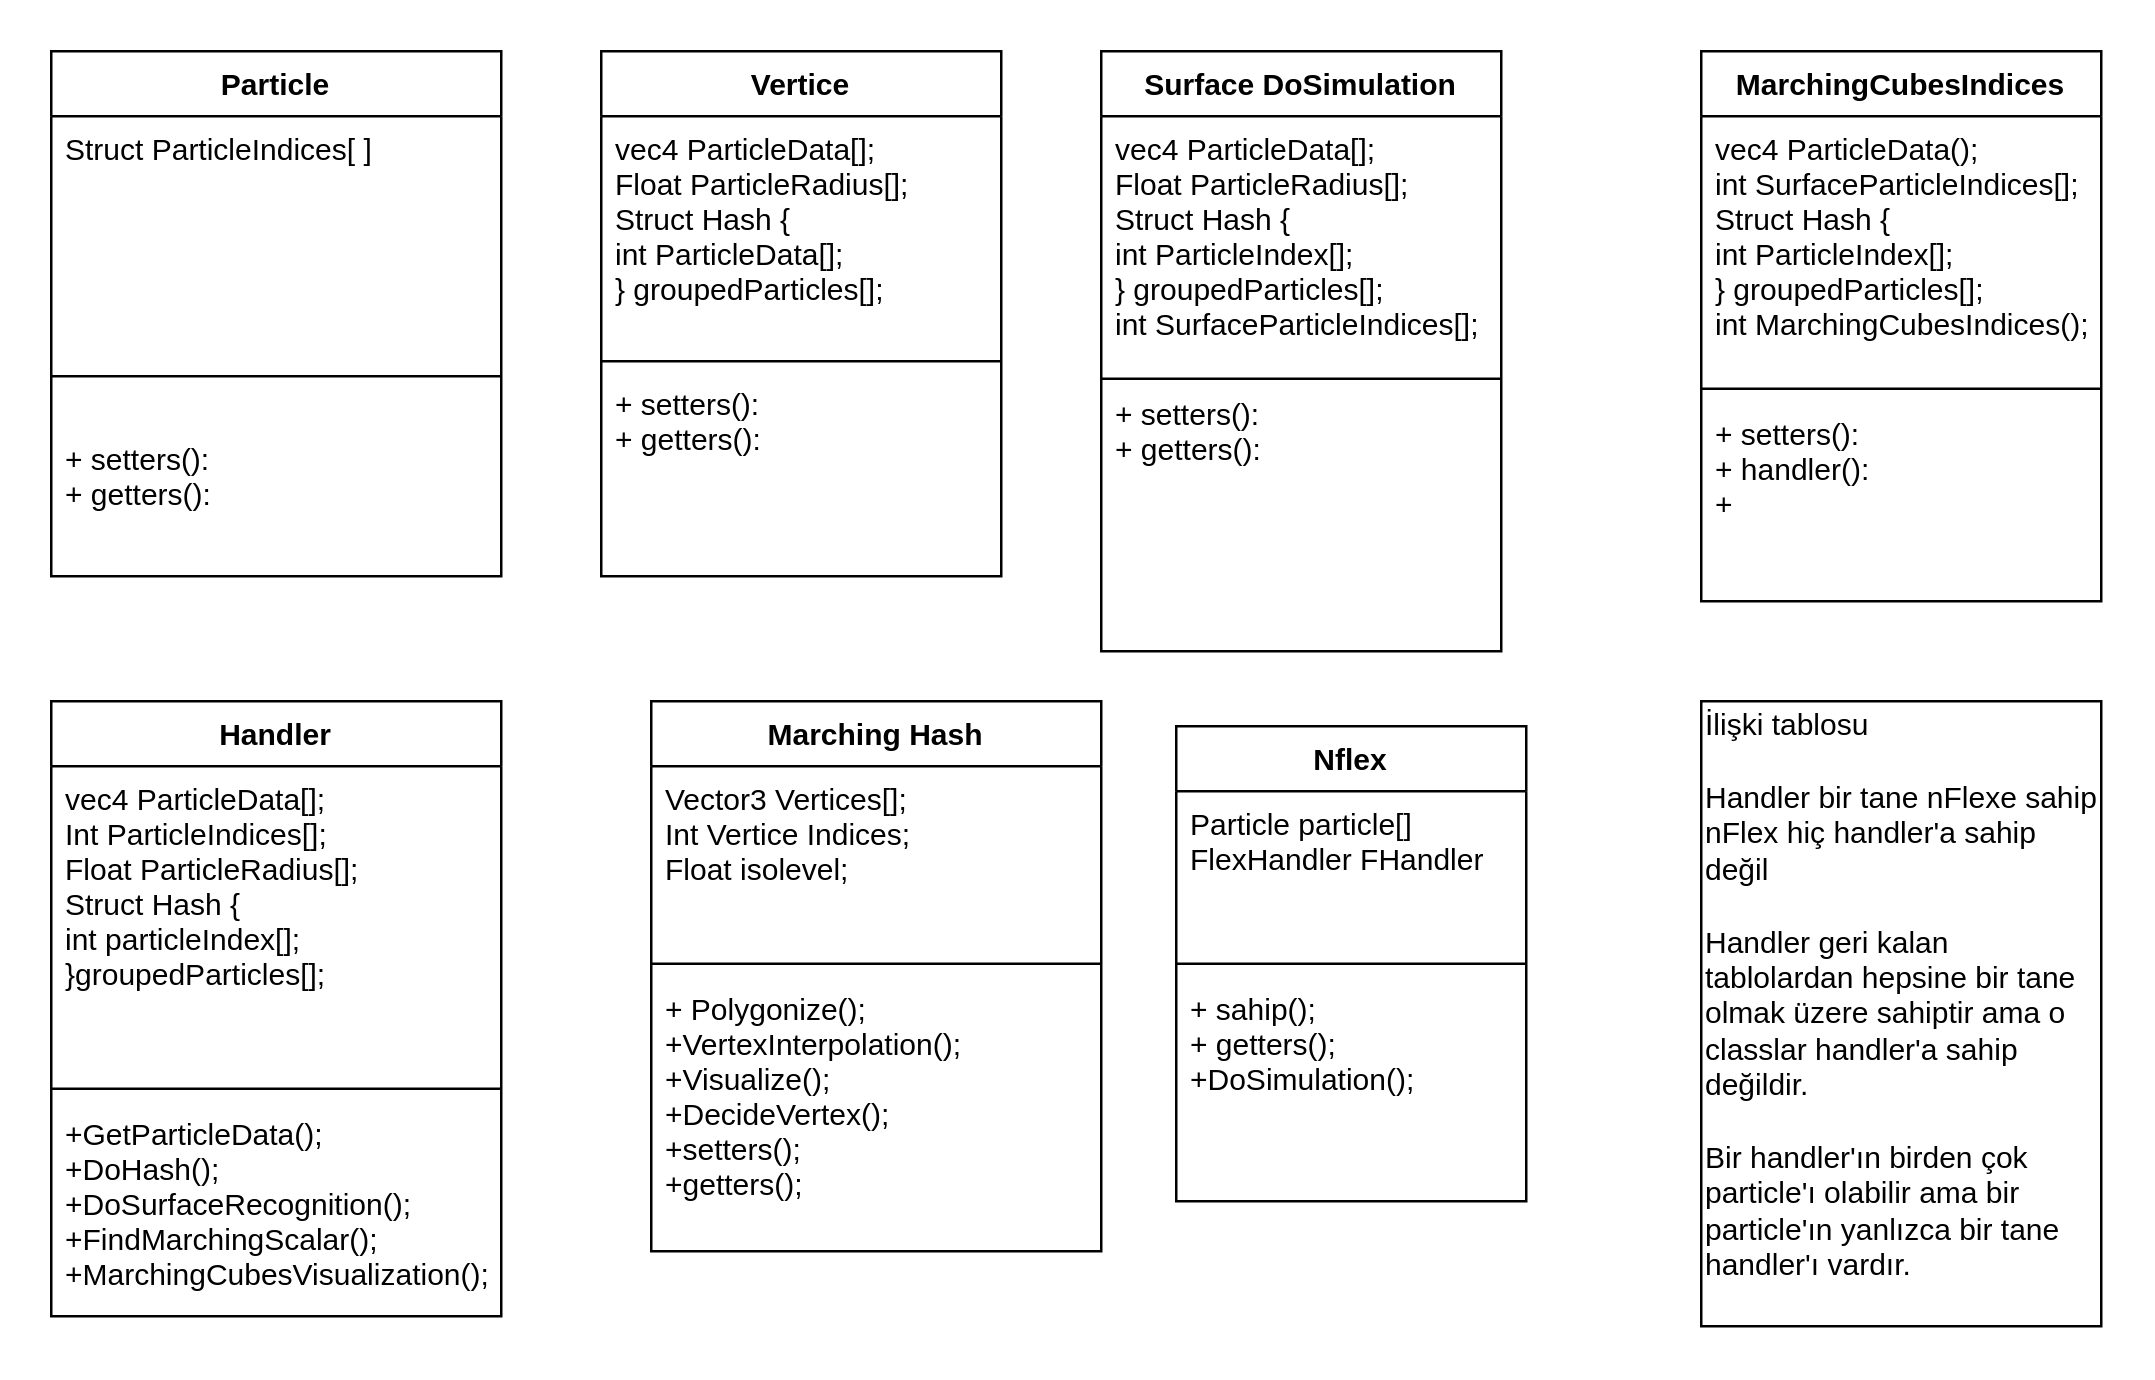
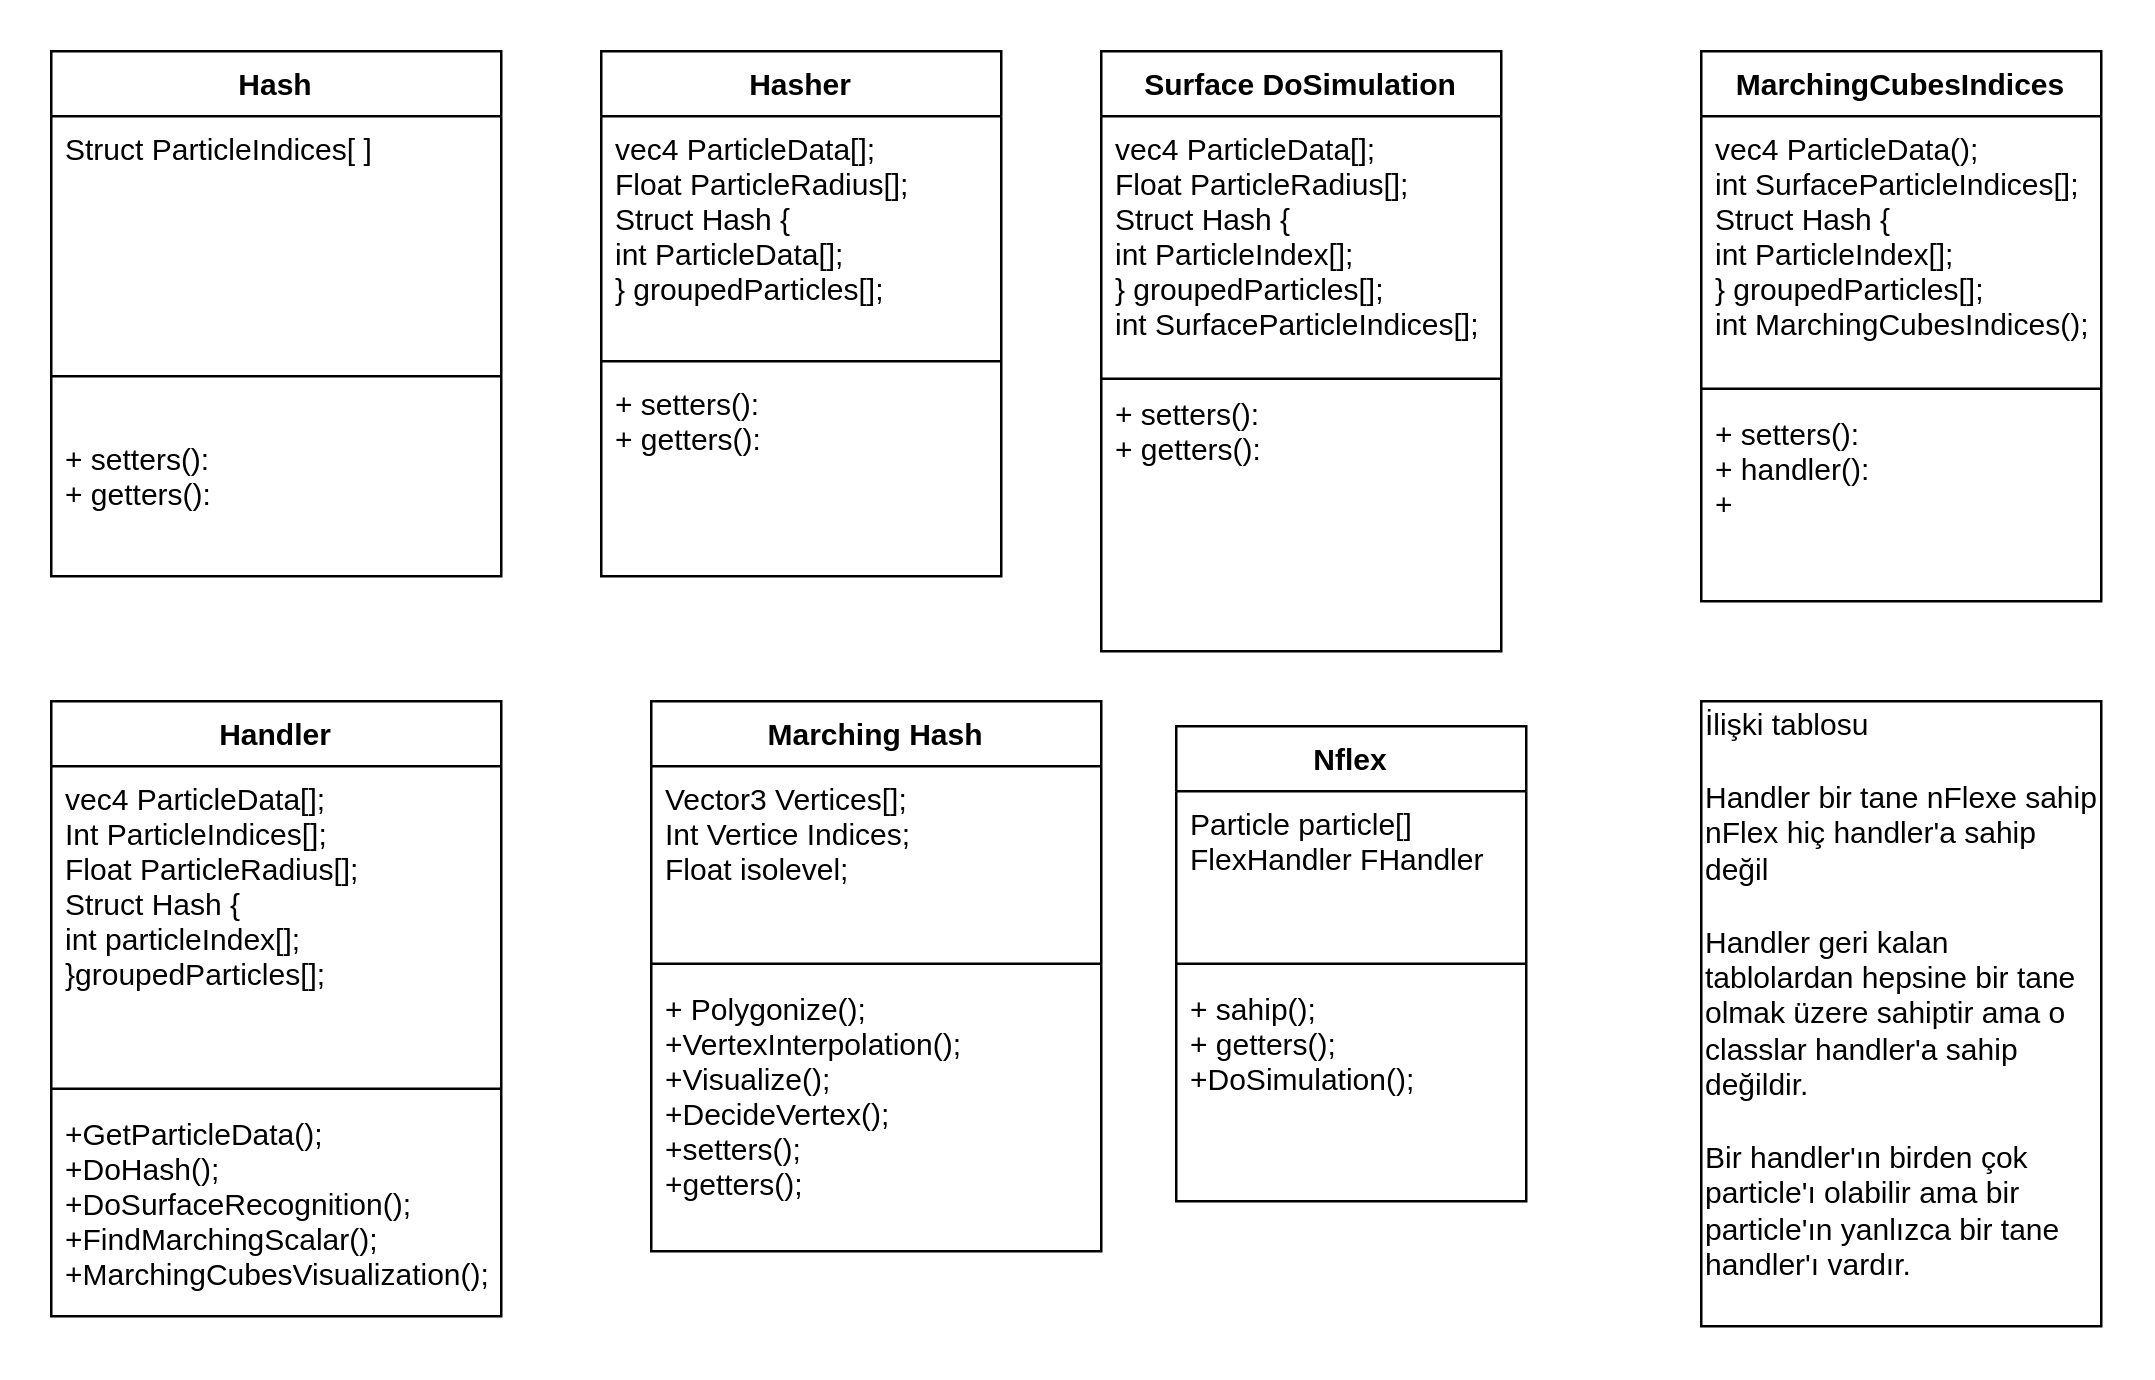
(275, 85) -> (275, 85)
(800, 85) -> (800, 85)
